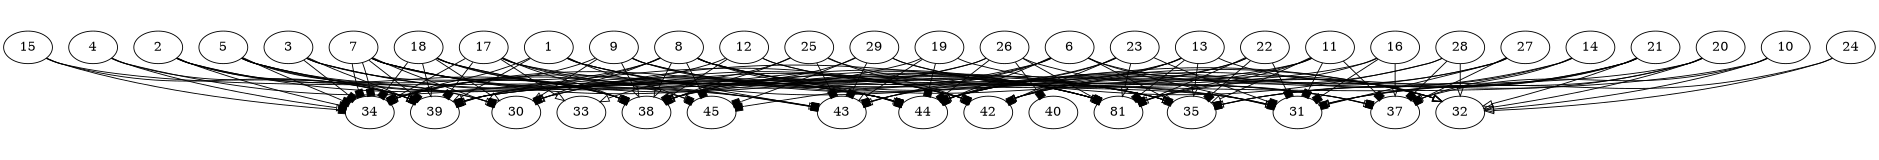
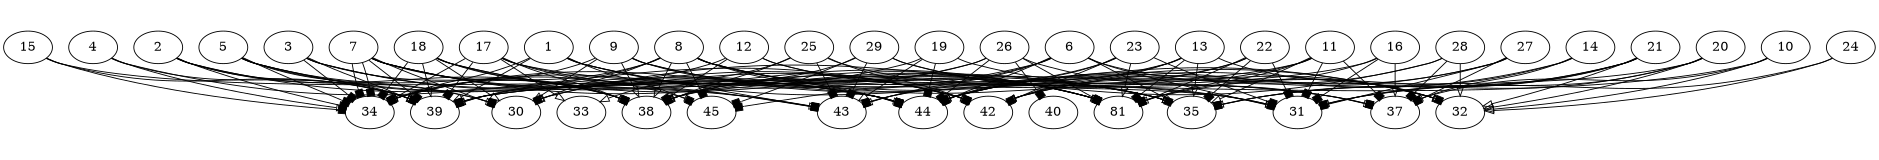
(1065, 80) -> (1065, 80)
(1484, 85) -> (1484, 85)
